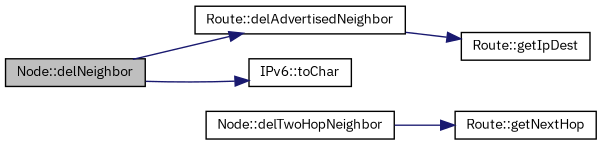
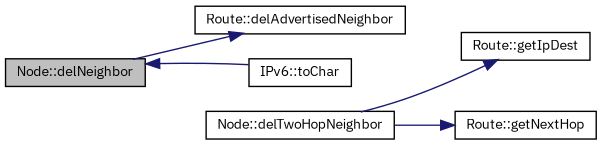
(426, 35) -> (424, 92)
(190, 82) -> (204, 63)
